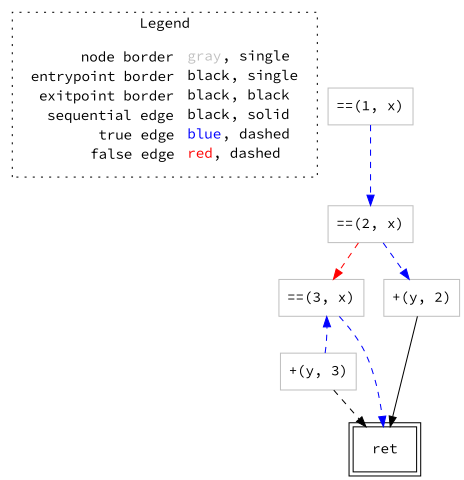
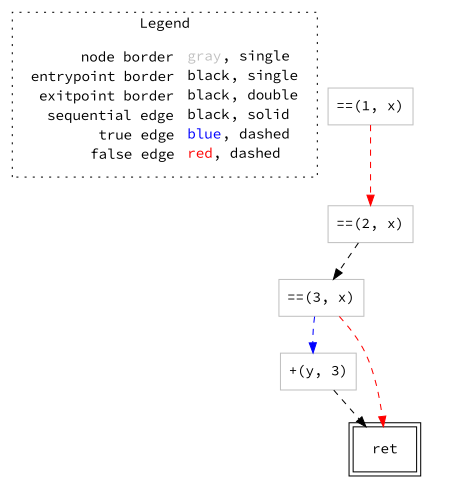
(260, 95) -> (265, 95)
(371, 160) -> (371, 160)
(349, 257) -> (349, 257)
(422, 298) -> none
(326, 340) -> (313, 330)
(369, 363) -> (369, 363)
